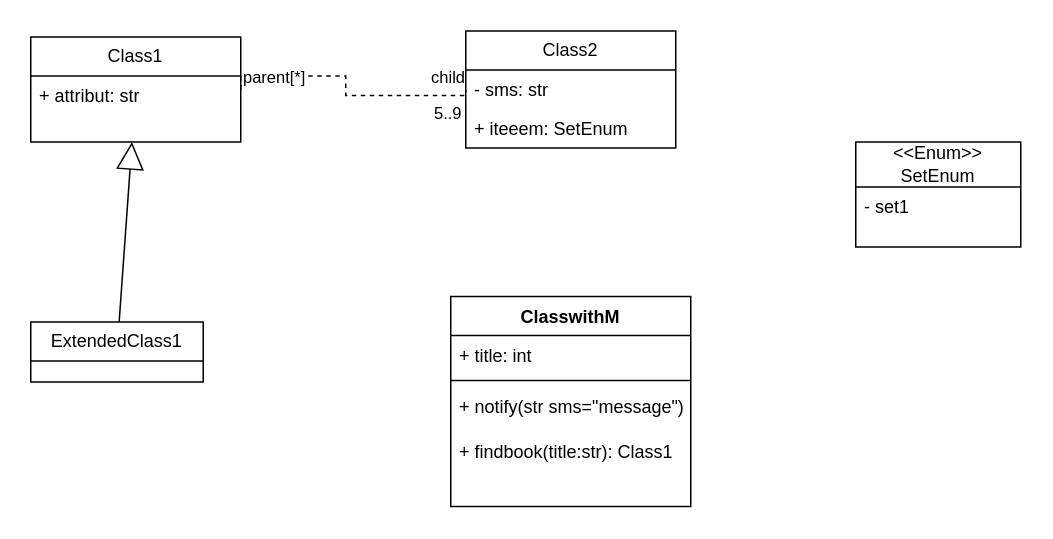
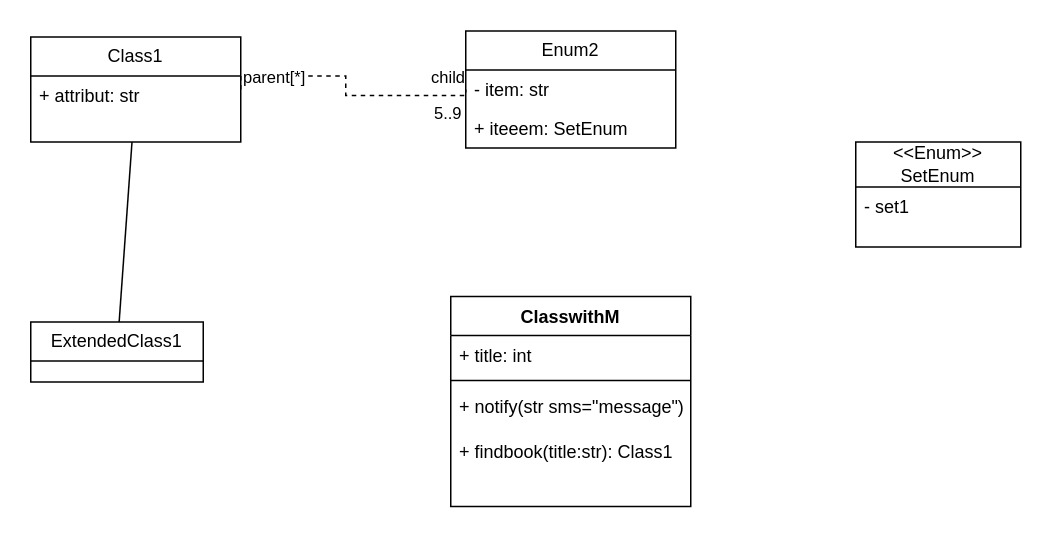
(571, 50) -> (571, 50)
(517, 90) -> (520, 90)
(130, 170) -> (131, 157)
